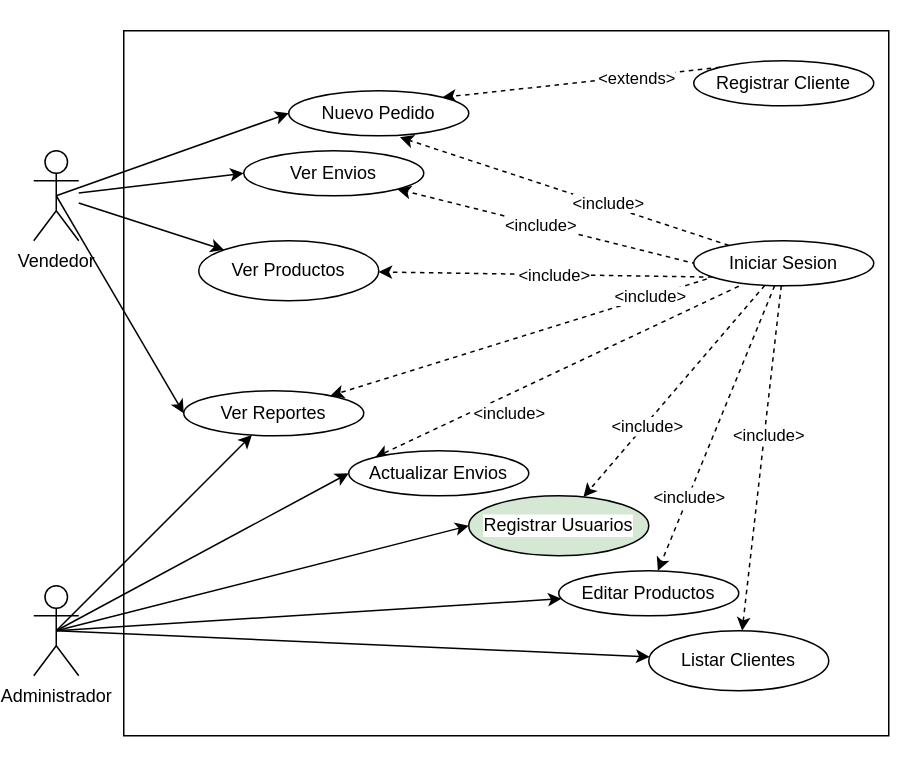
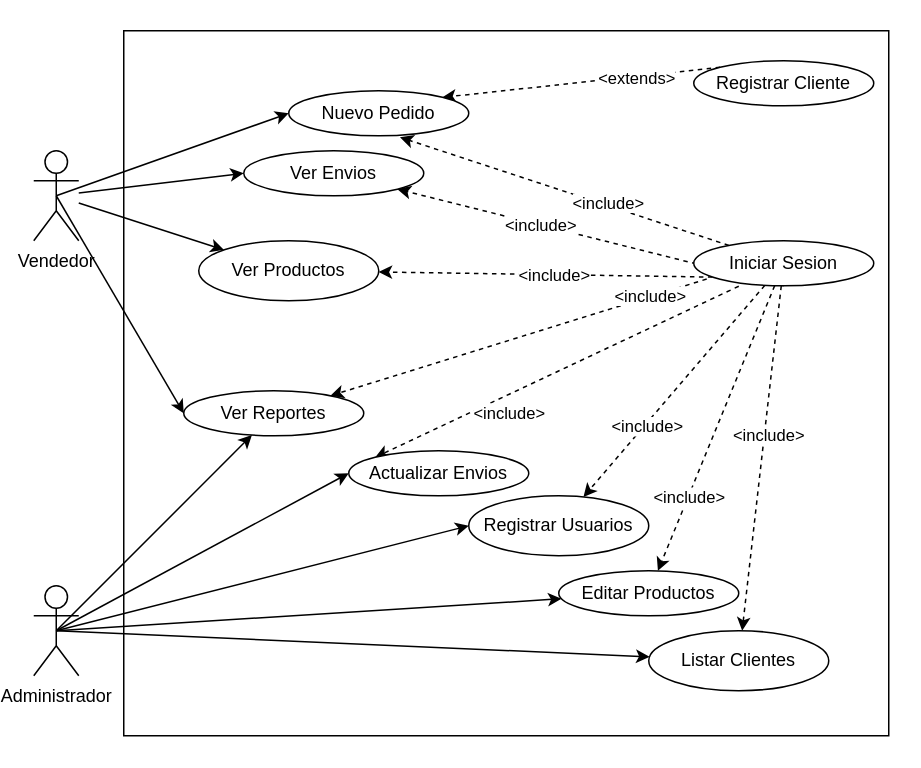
(559, 526) -> (559, 526)
